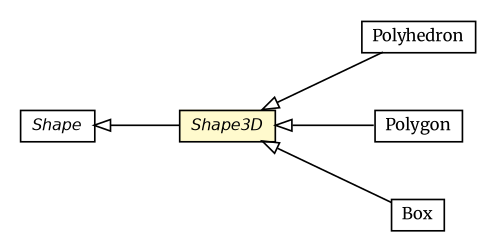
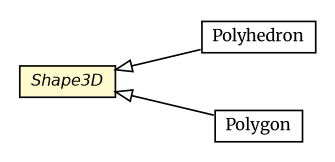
(57, 125) -> none
(418, 214) -> none
